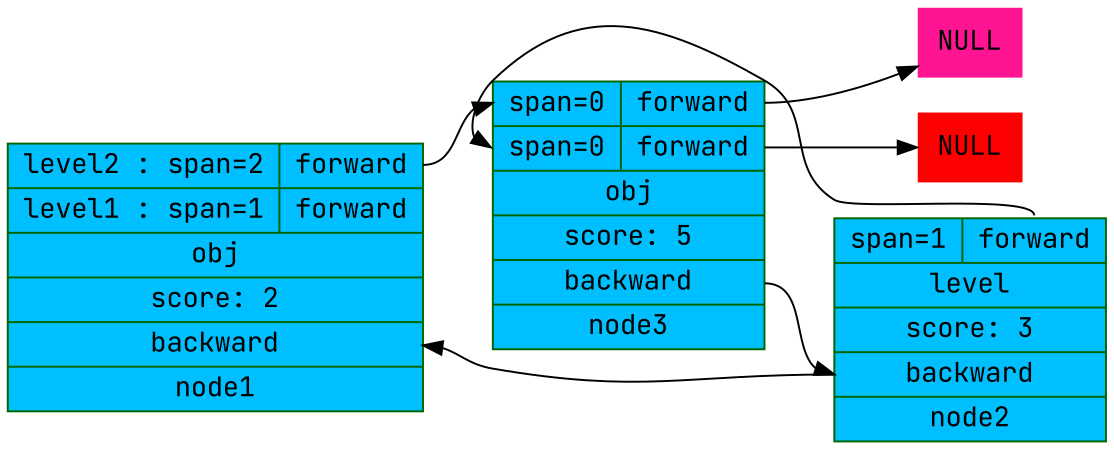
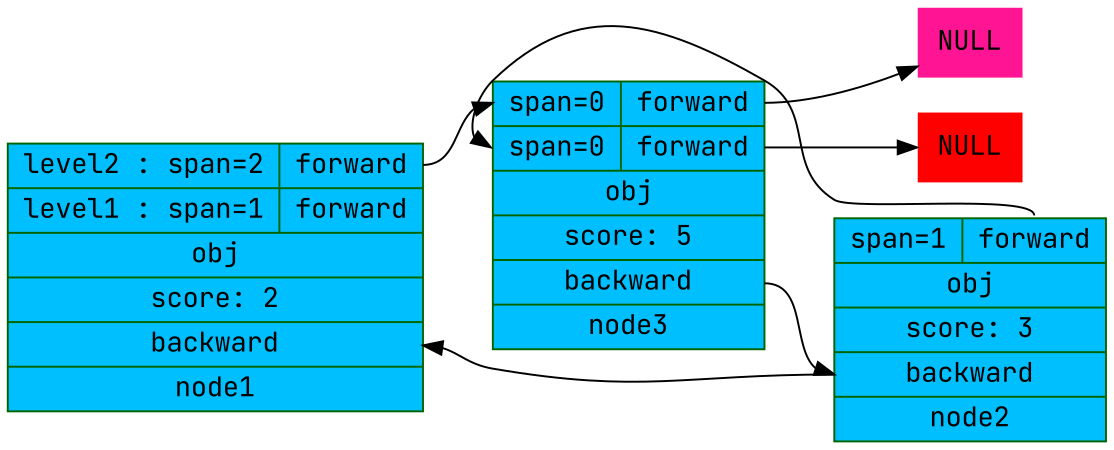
(970, 284) -> (970, 284)
